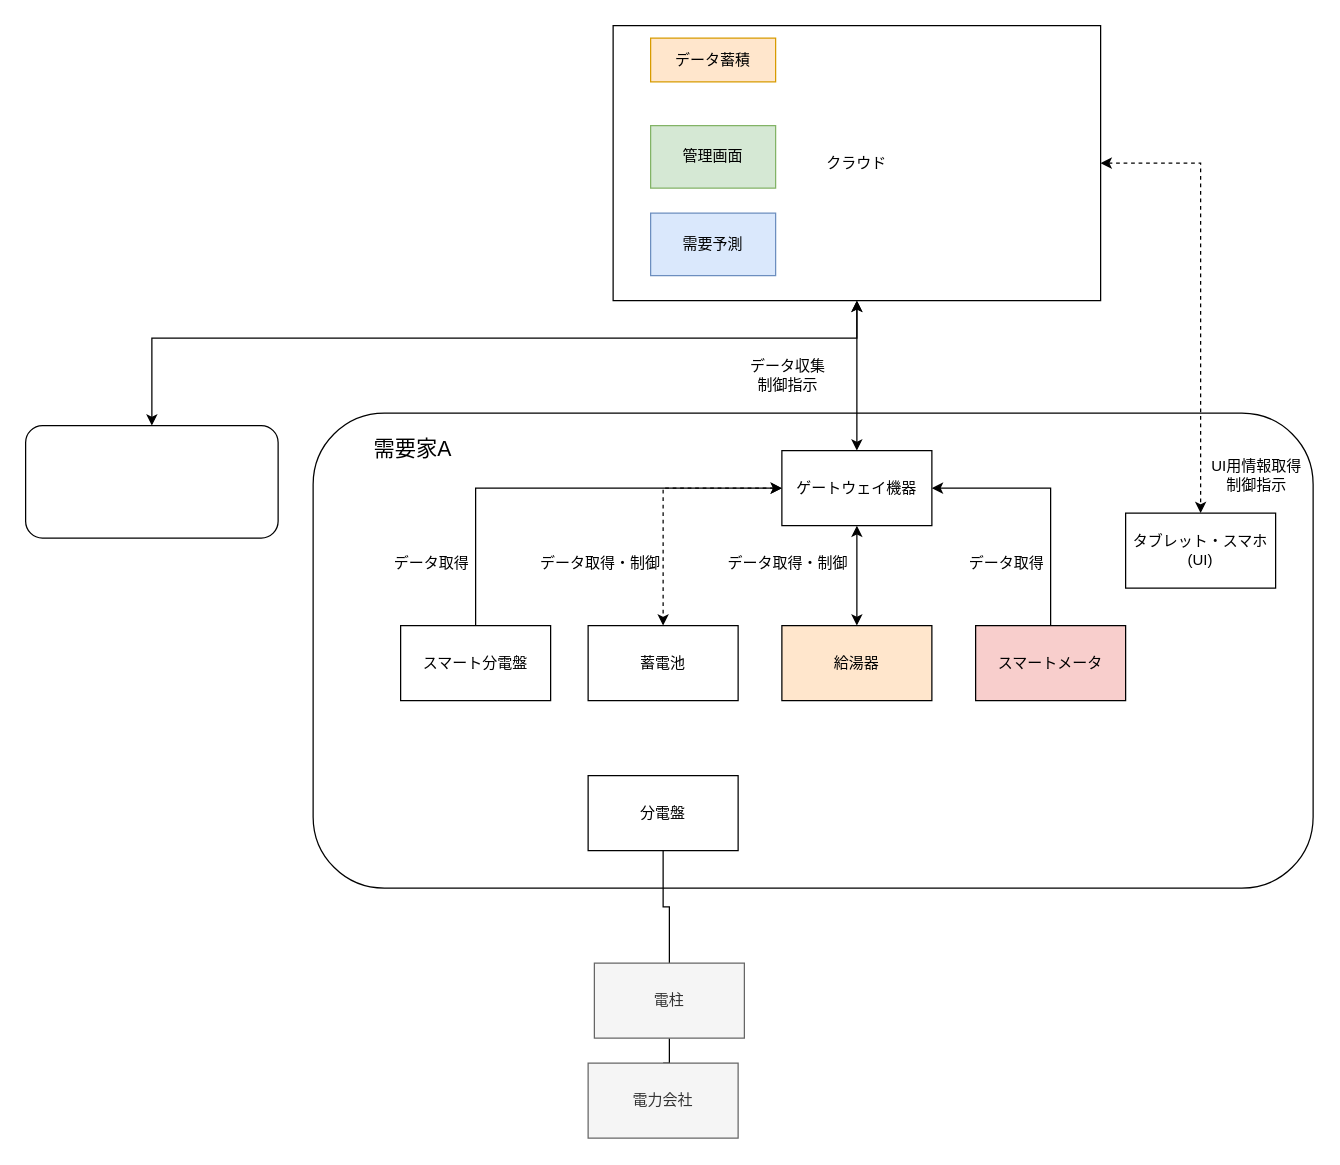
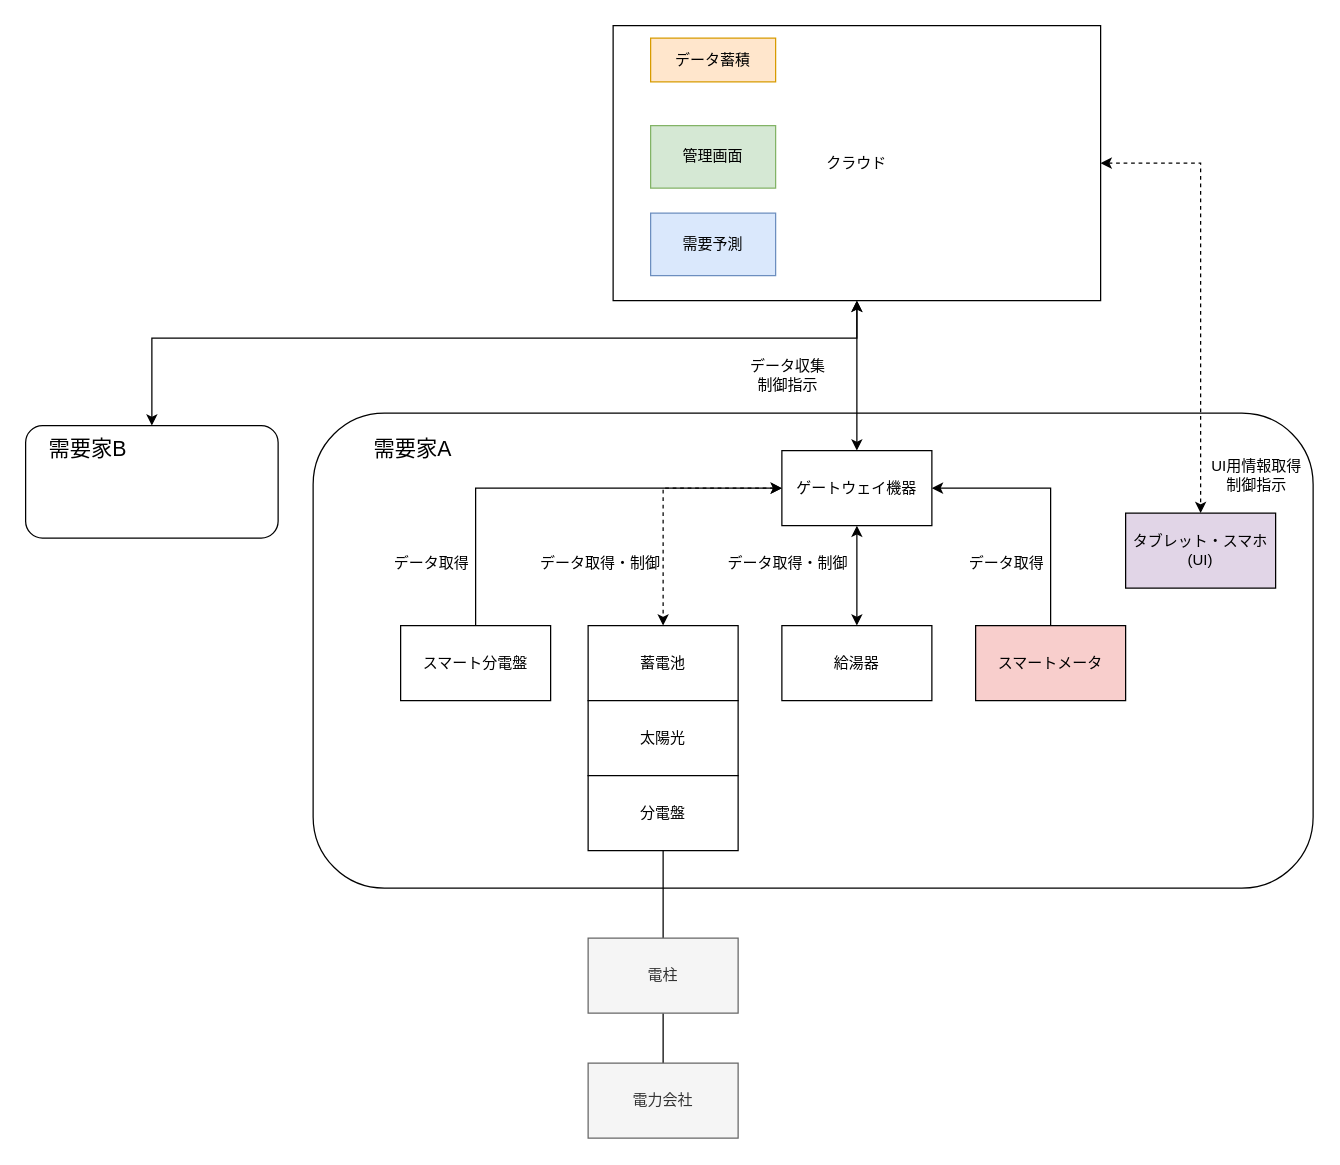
none -> (88, 451)
(1201, 551) -> (1201, 551)
(857, 663) -> (857, 663)
none -> (663, 738)
(669, 1001) -> (663, 976)
